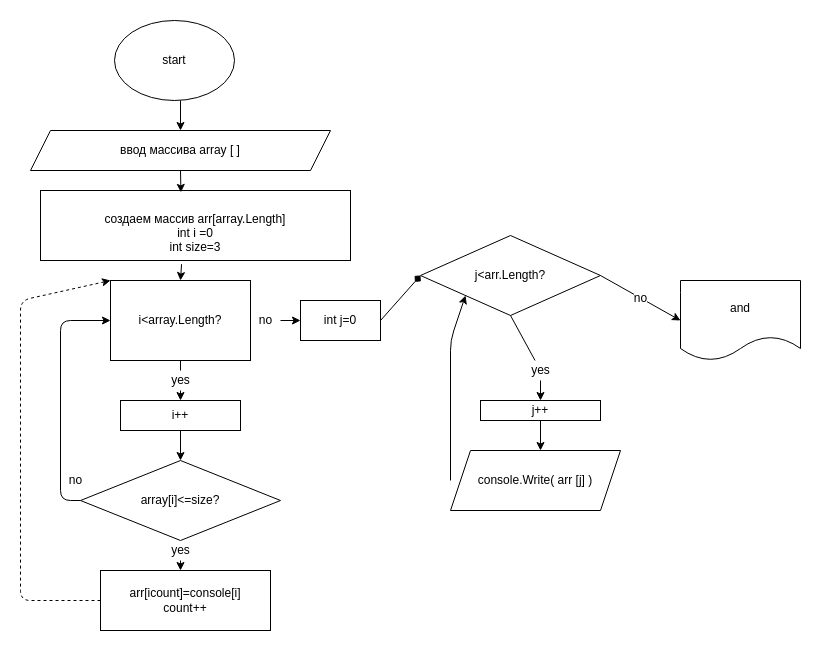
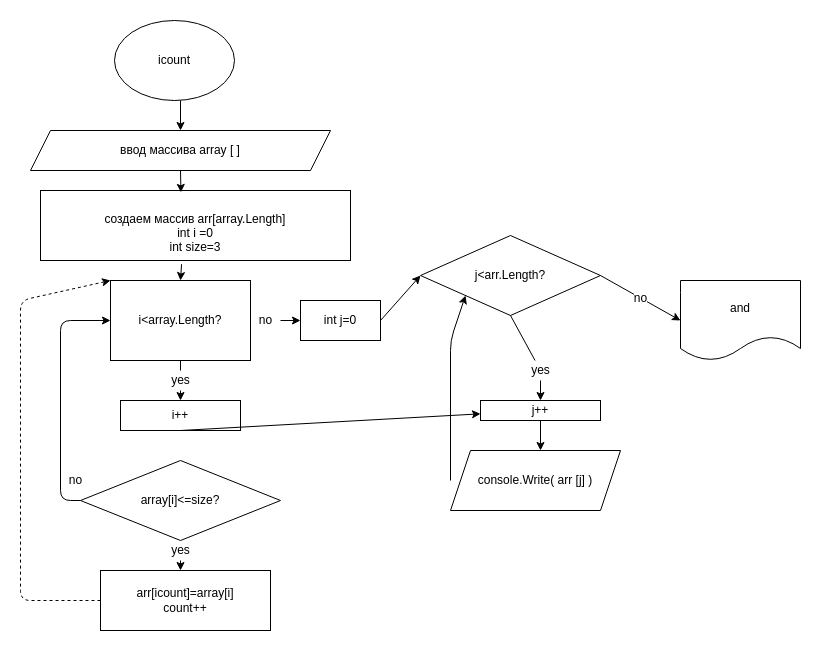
(175, 61) -> (175, 61)
(415, 282) -> (416, 281)
(181, 442) -> (327, 422)
(186, 601) -> (186, 601)
